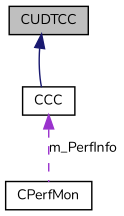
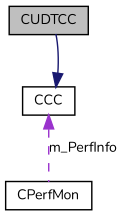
(39, 68) -> (58, 54)
